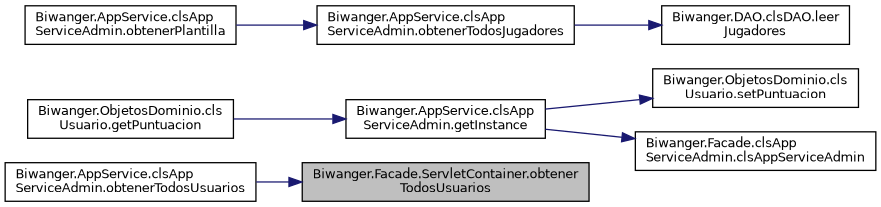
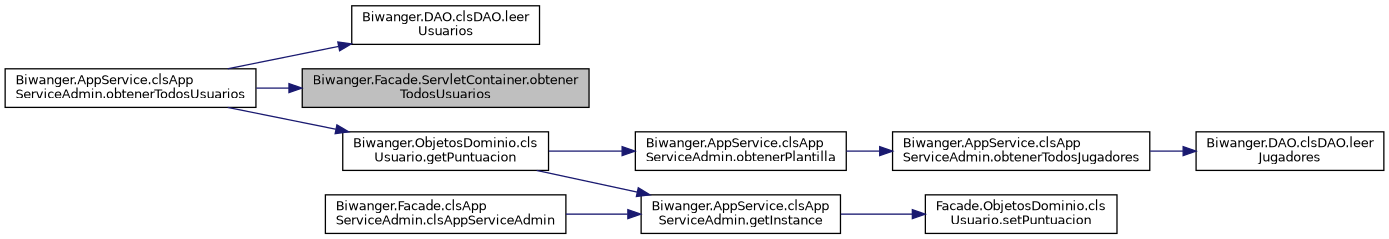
none -> (446, 25)
(756, 88) -> (1021, 214)
none -> (282, 118)
(584, 133) -> (597, 214)
none -> (585, 151)
